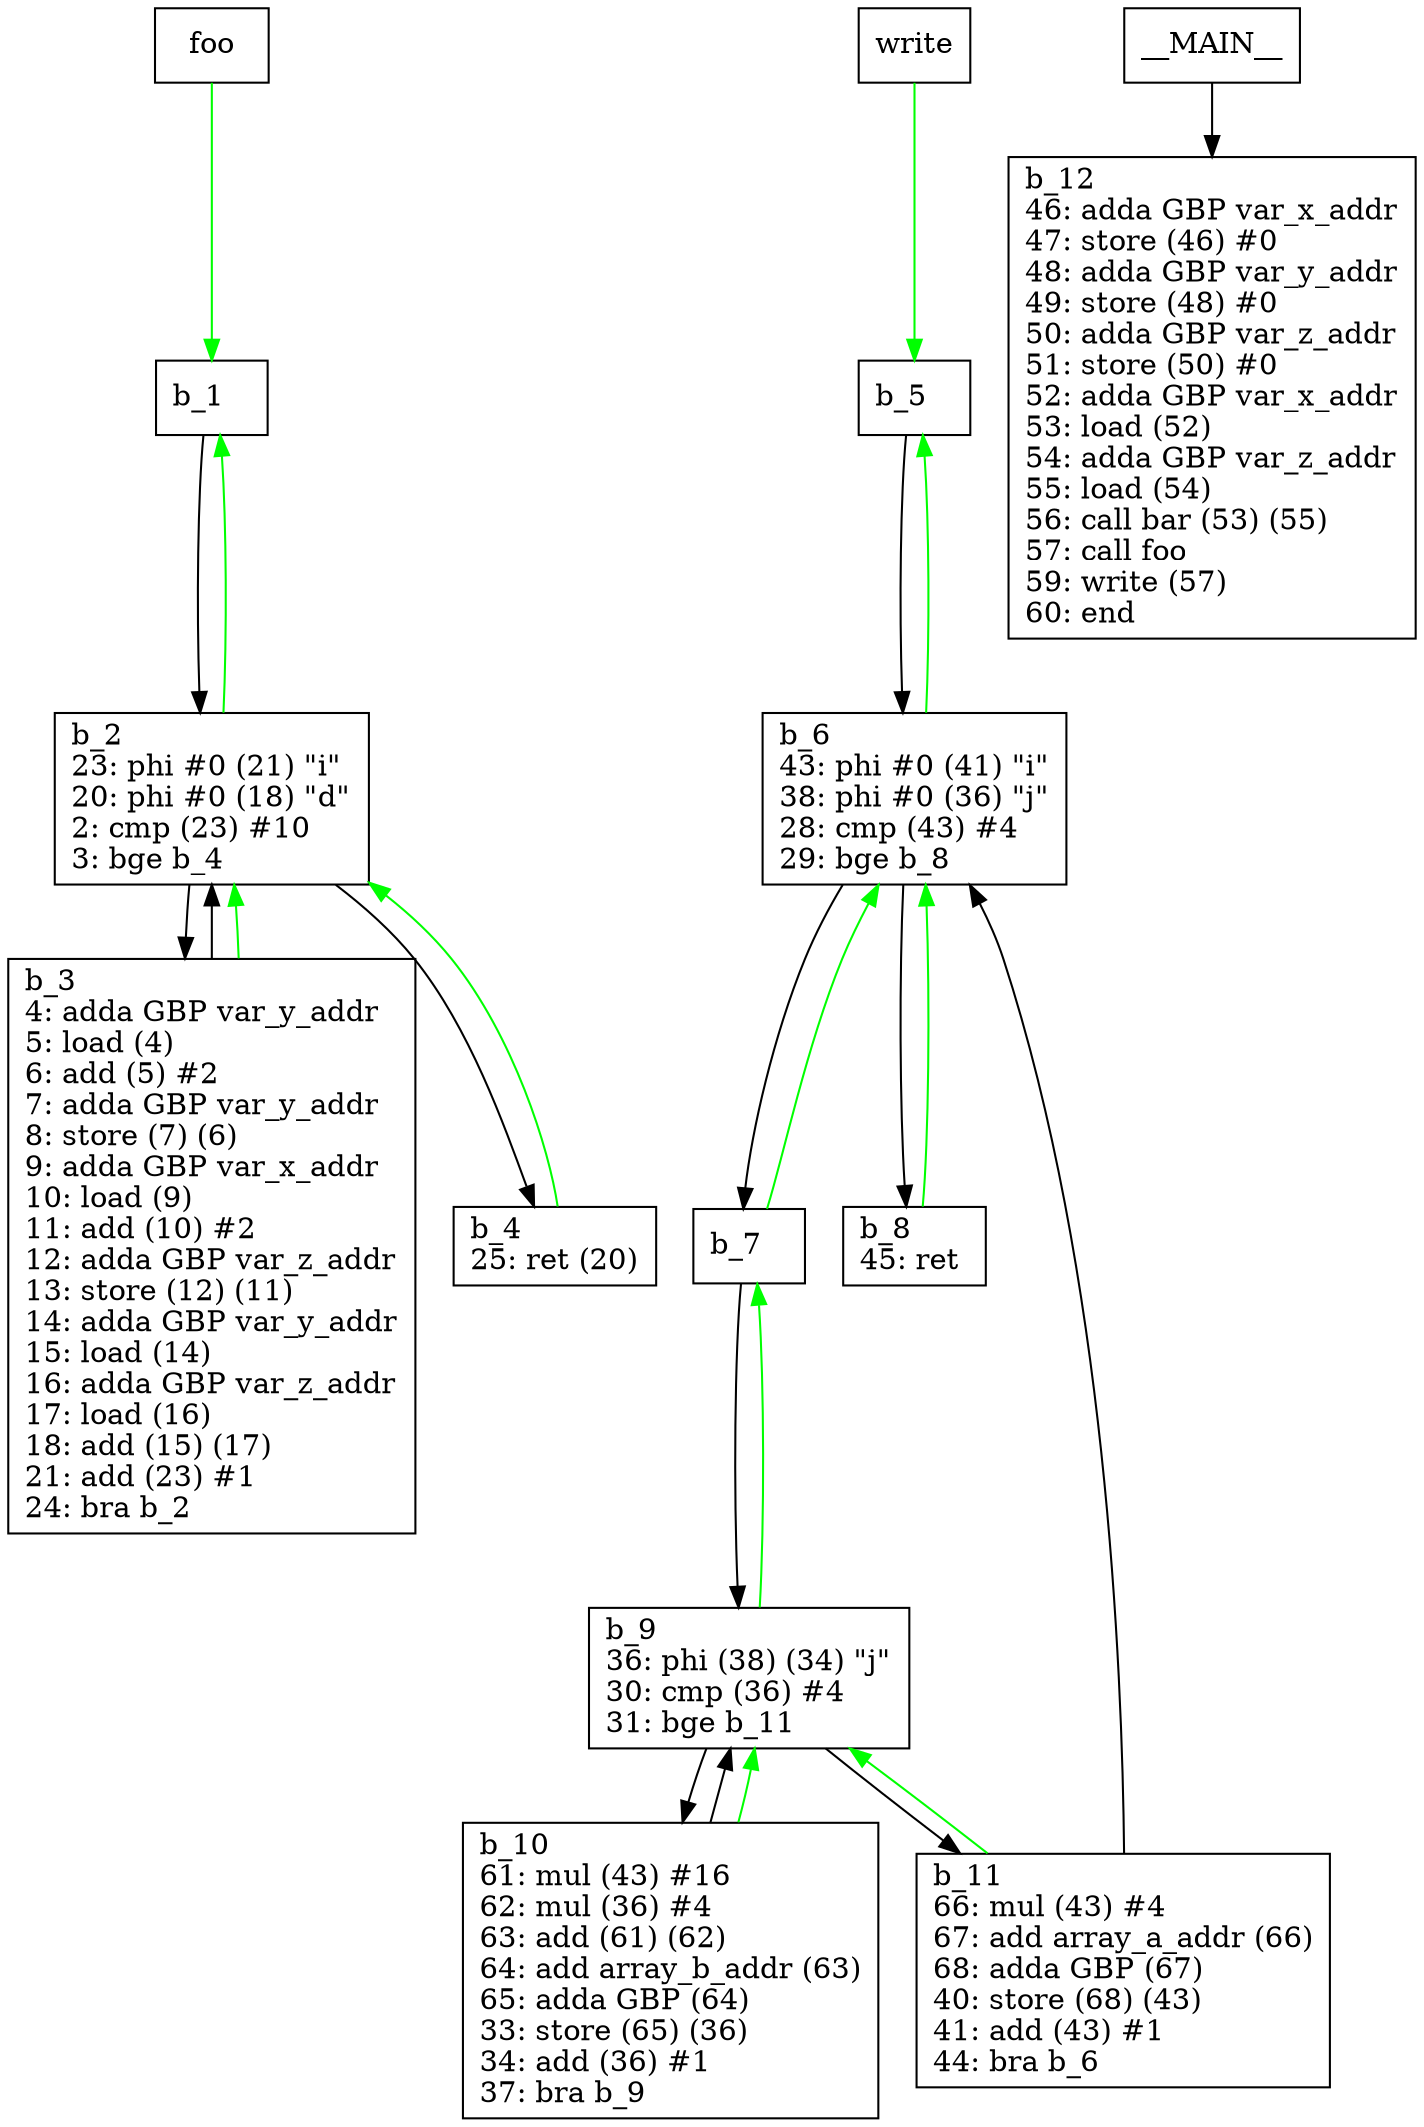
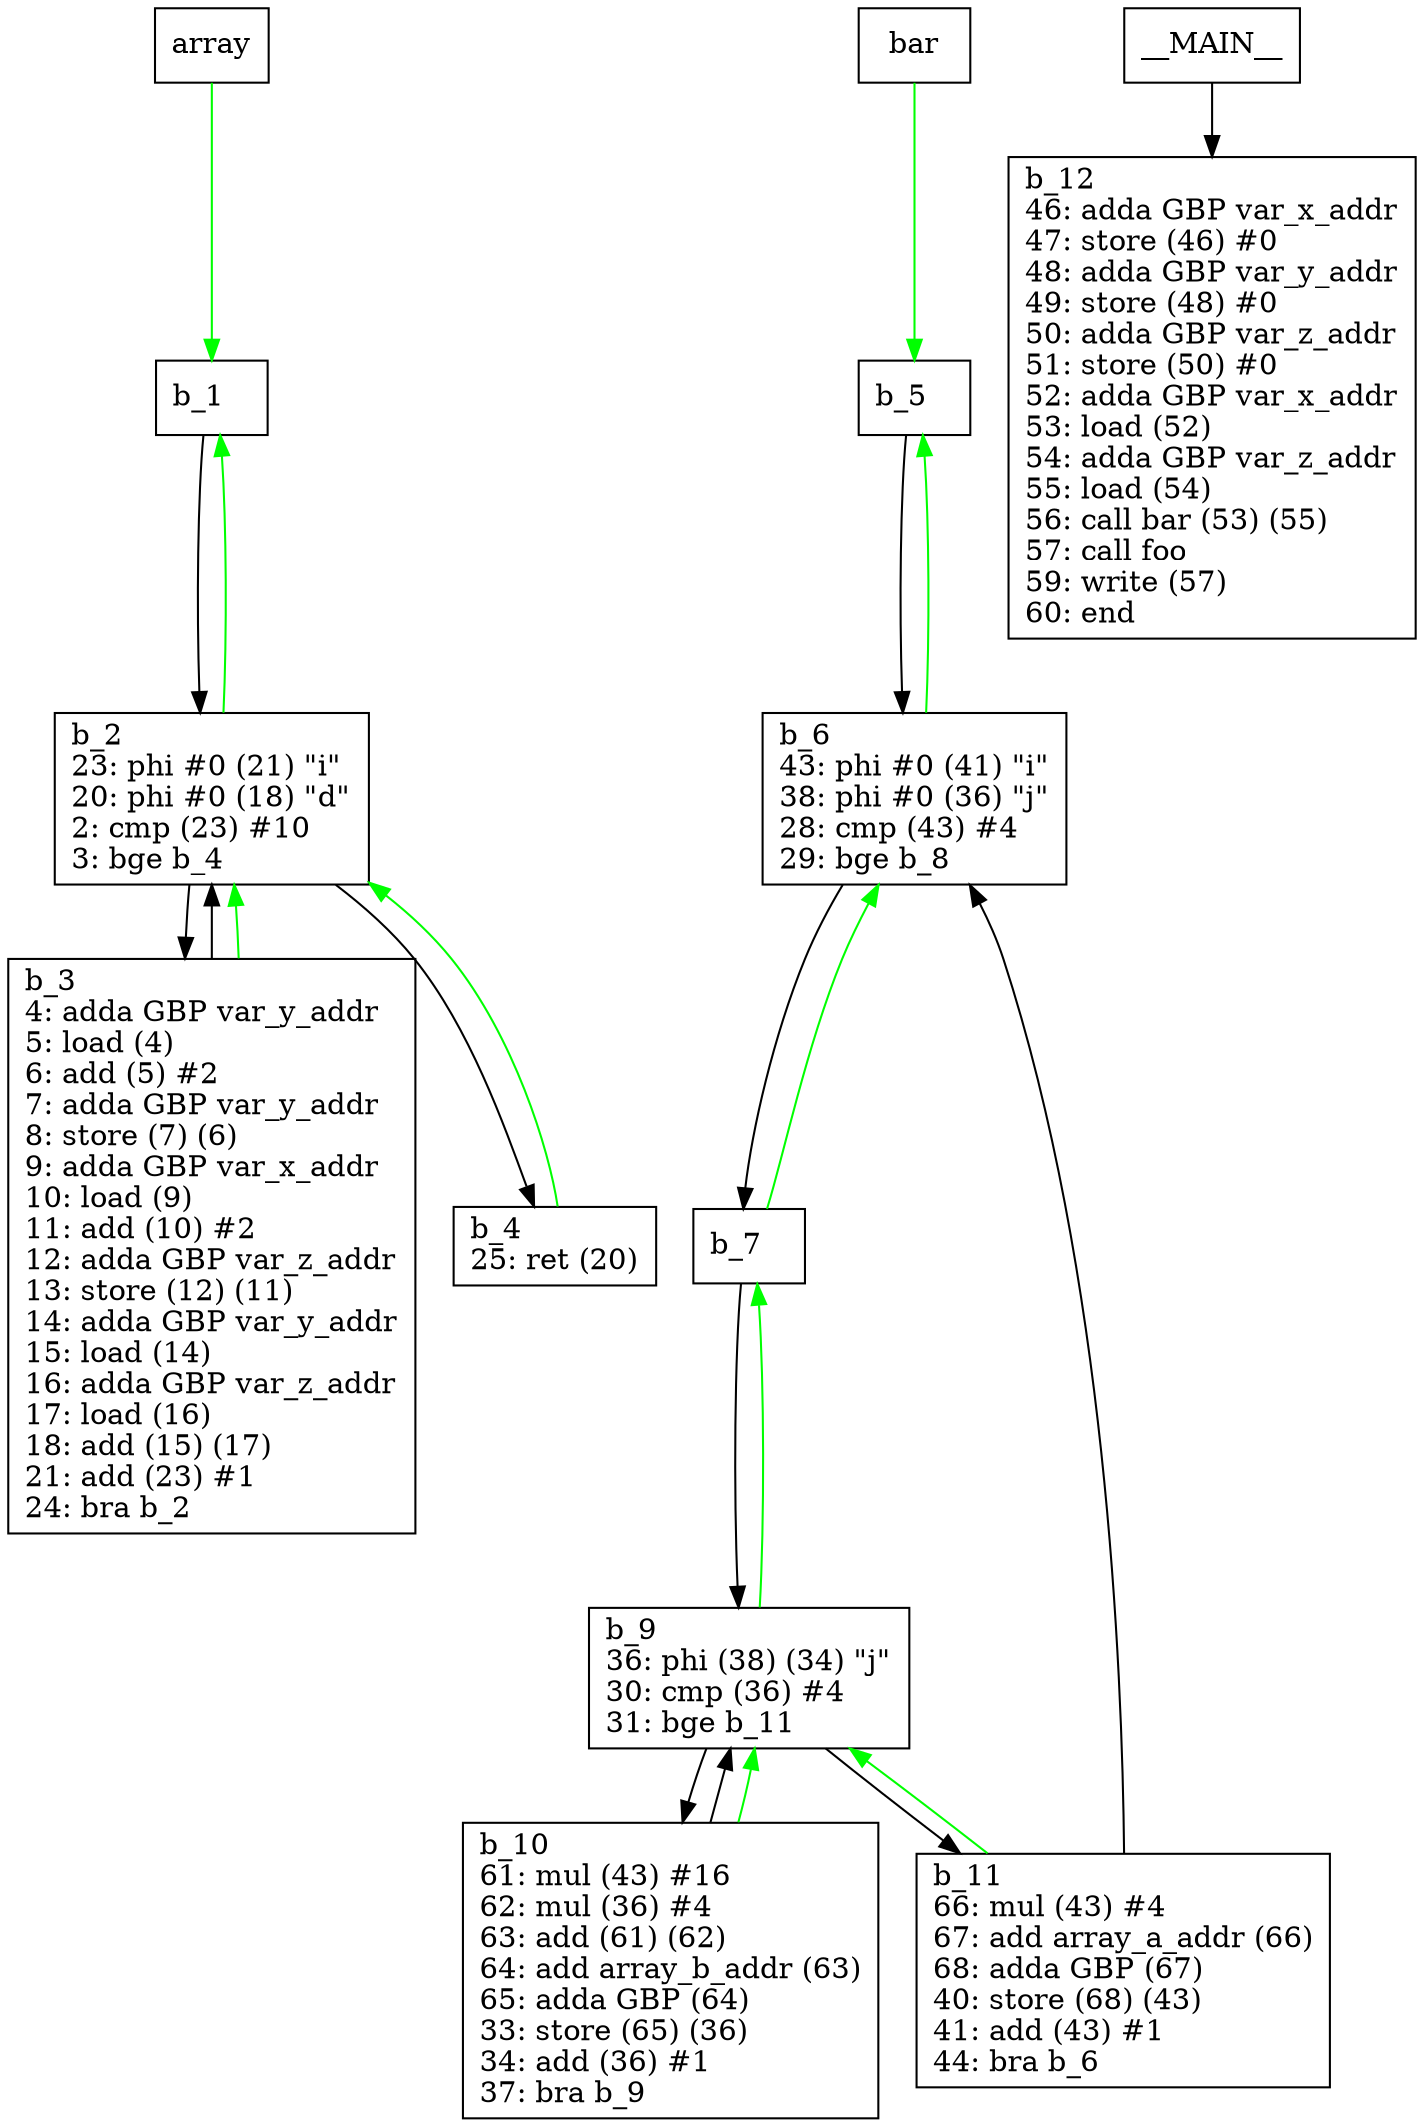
(212, 45) -> (212, 45)
(915, 45) -> (915, 45)
(915, 1246) -> none
